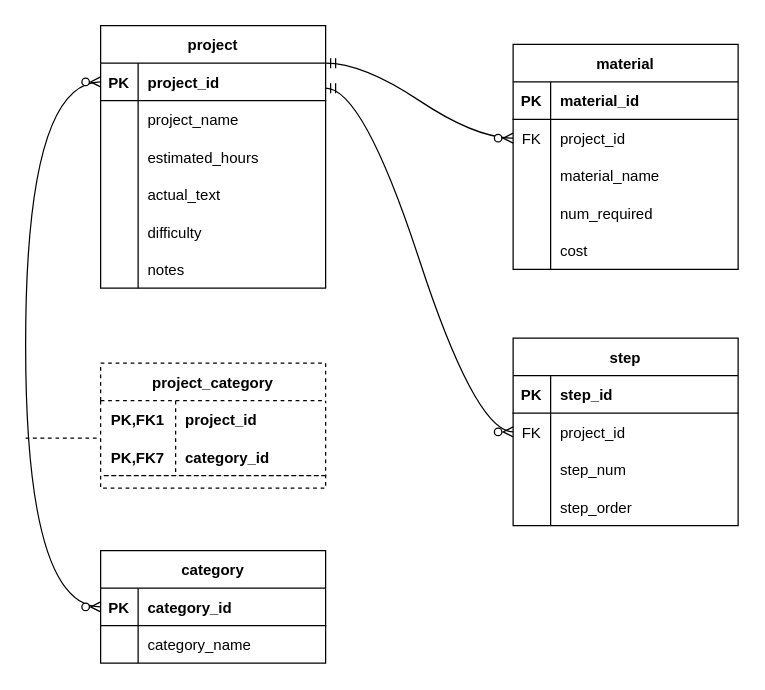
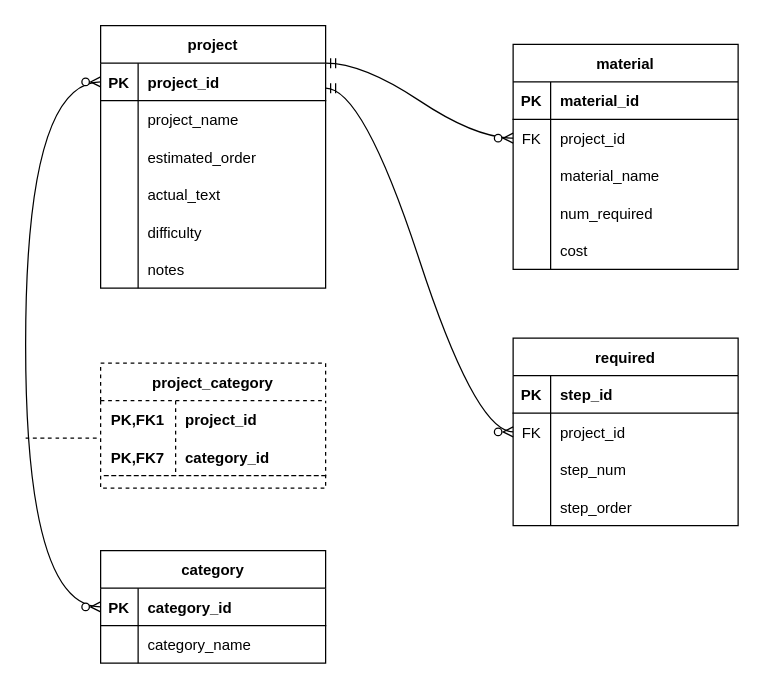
(209, 158) -> (209, 158)
(625, 358) -> (625, 358)
